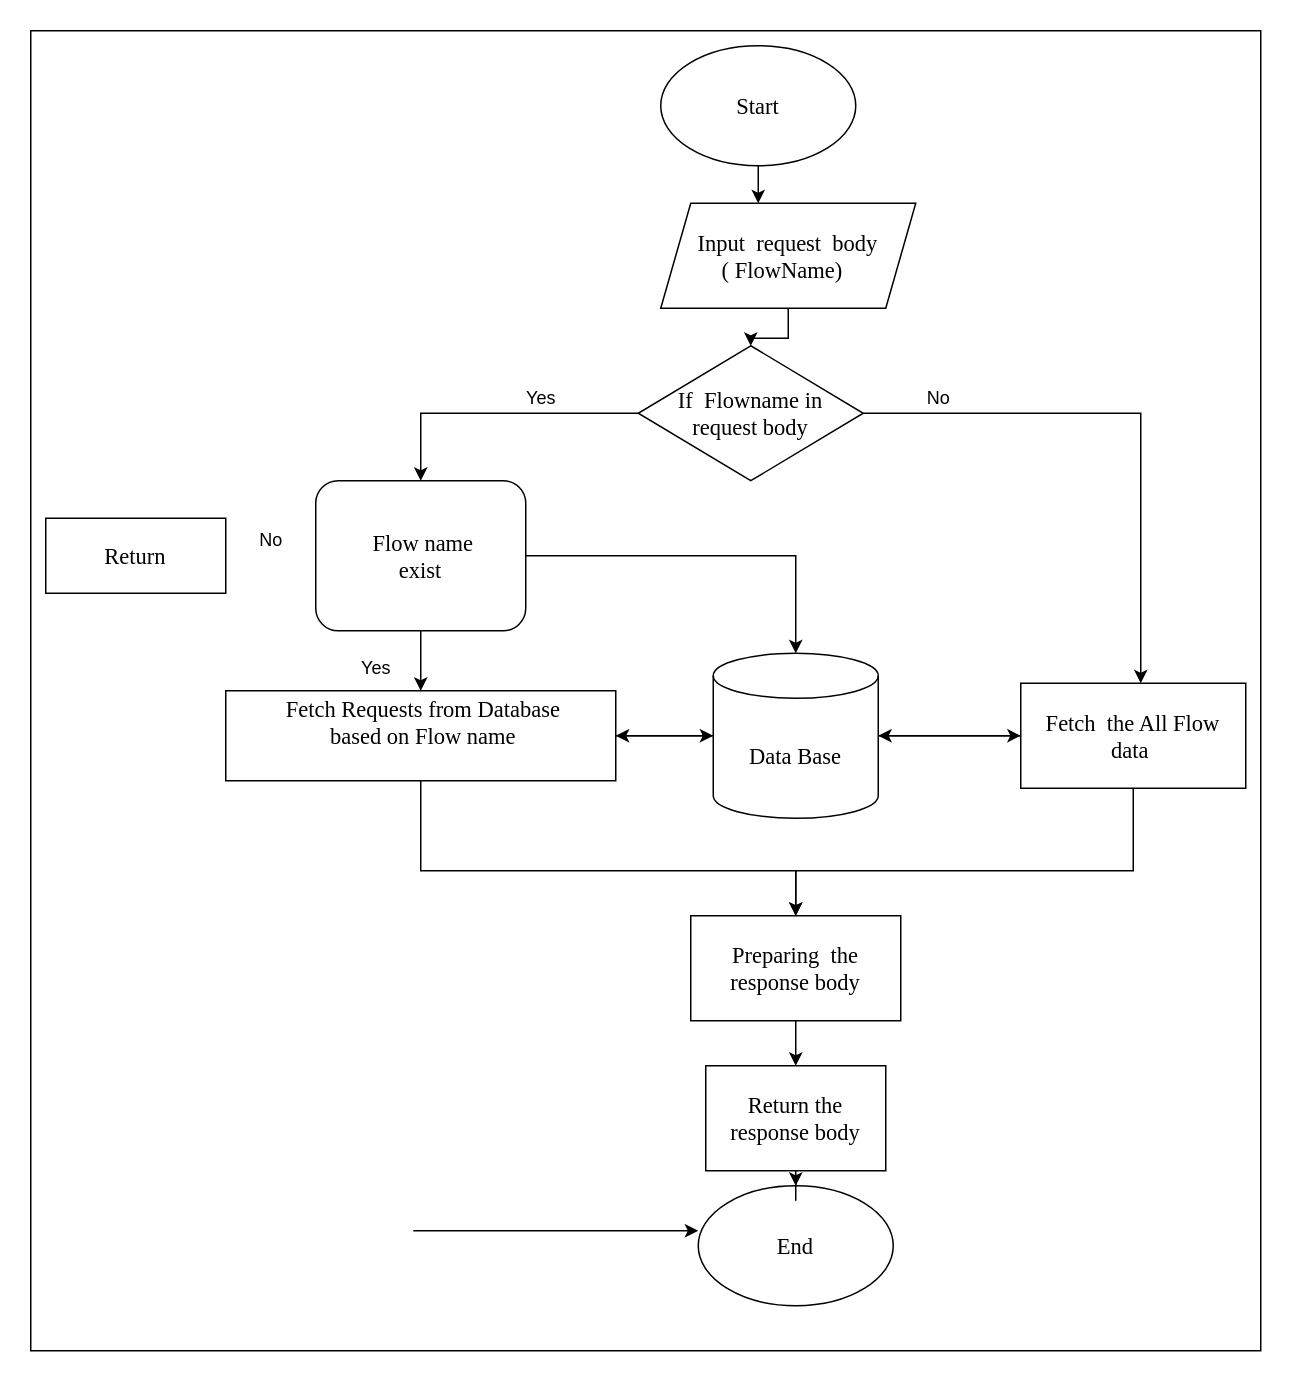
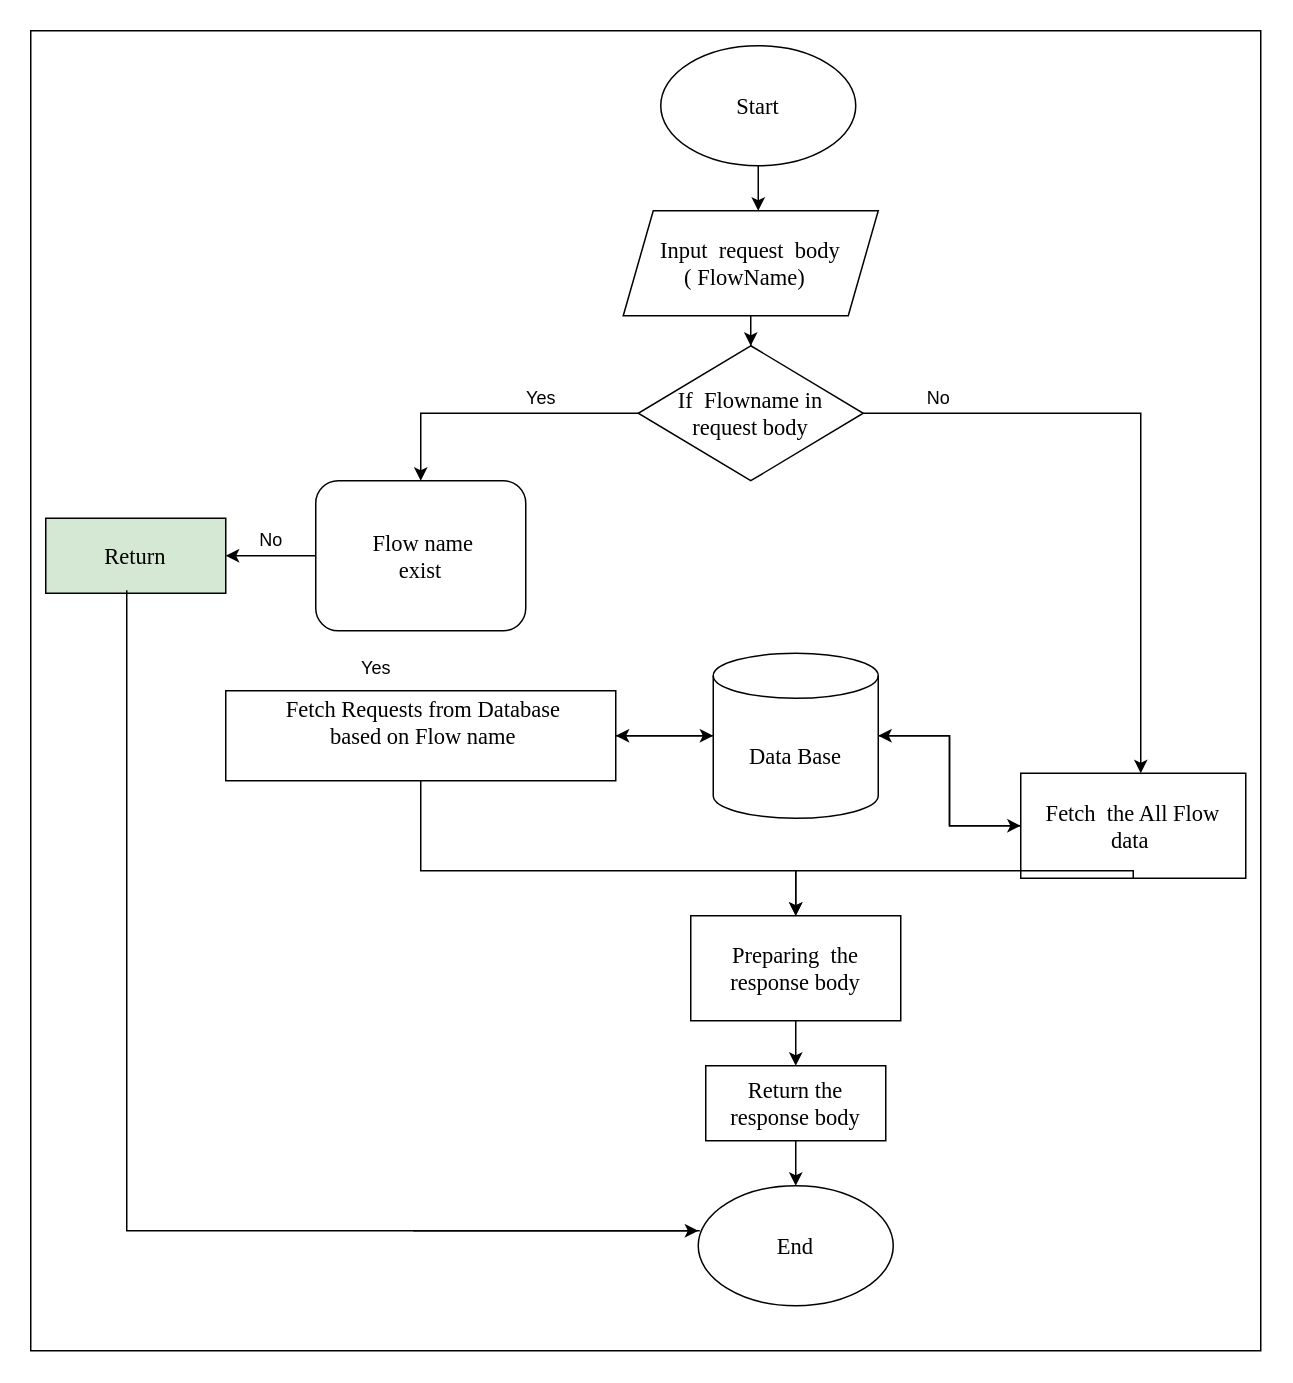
(788, 256) -> (751, 263)
(136, 556) -> (136, 556)
(704, 556) -> (276, 556)
(421, 656) -> none
(1133, 736) -> (1133, 826)
none -> (127, 1054)
(796, 1118) -> (796, 1103)
